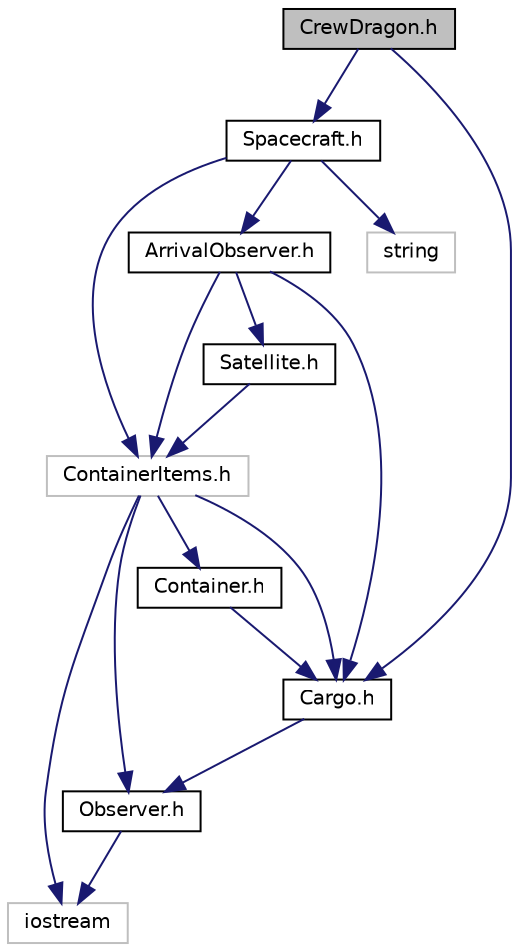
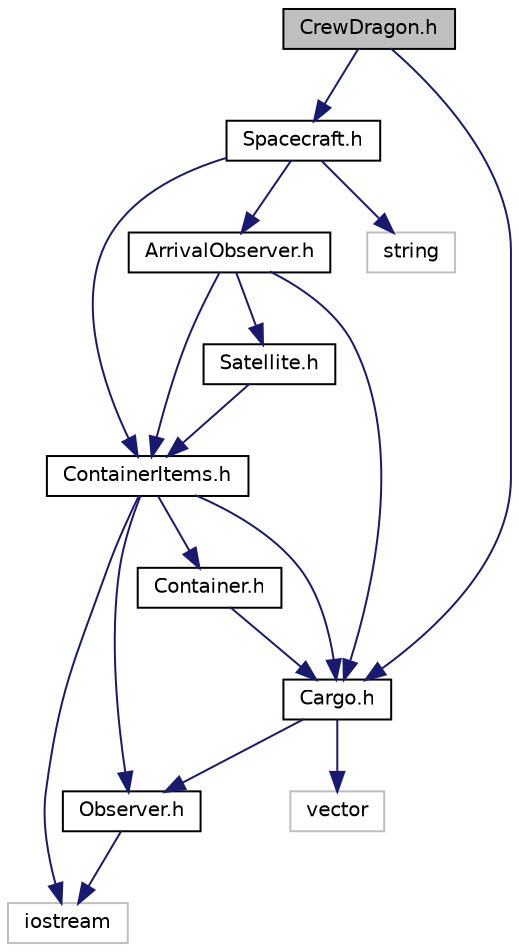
(148, 476) -> (148, 476)
none -> (337, 811)
